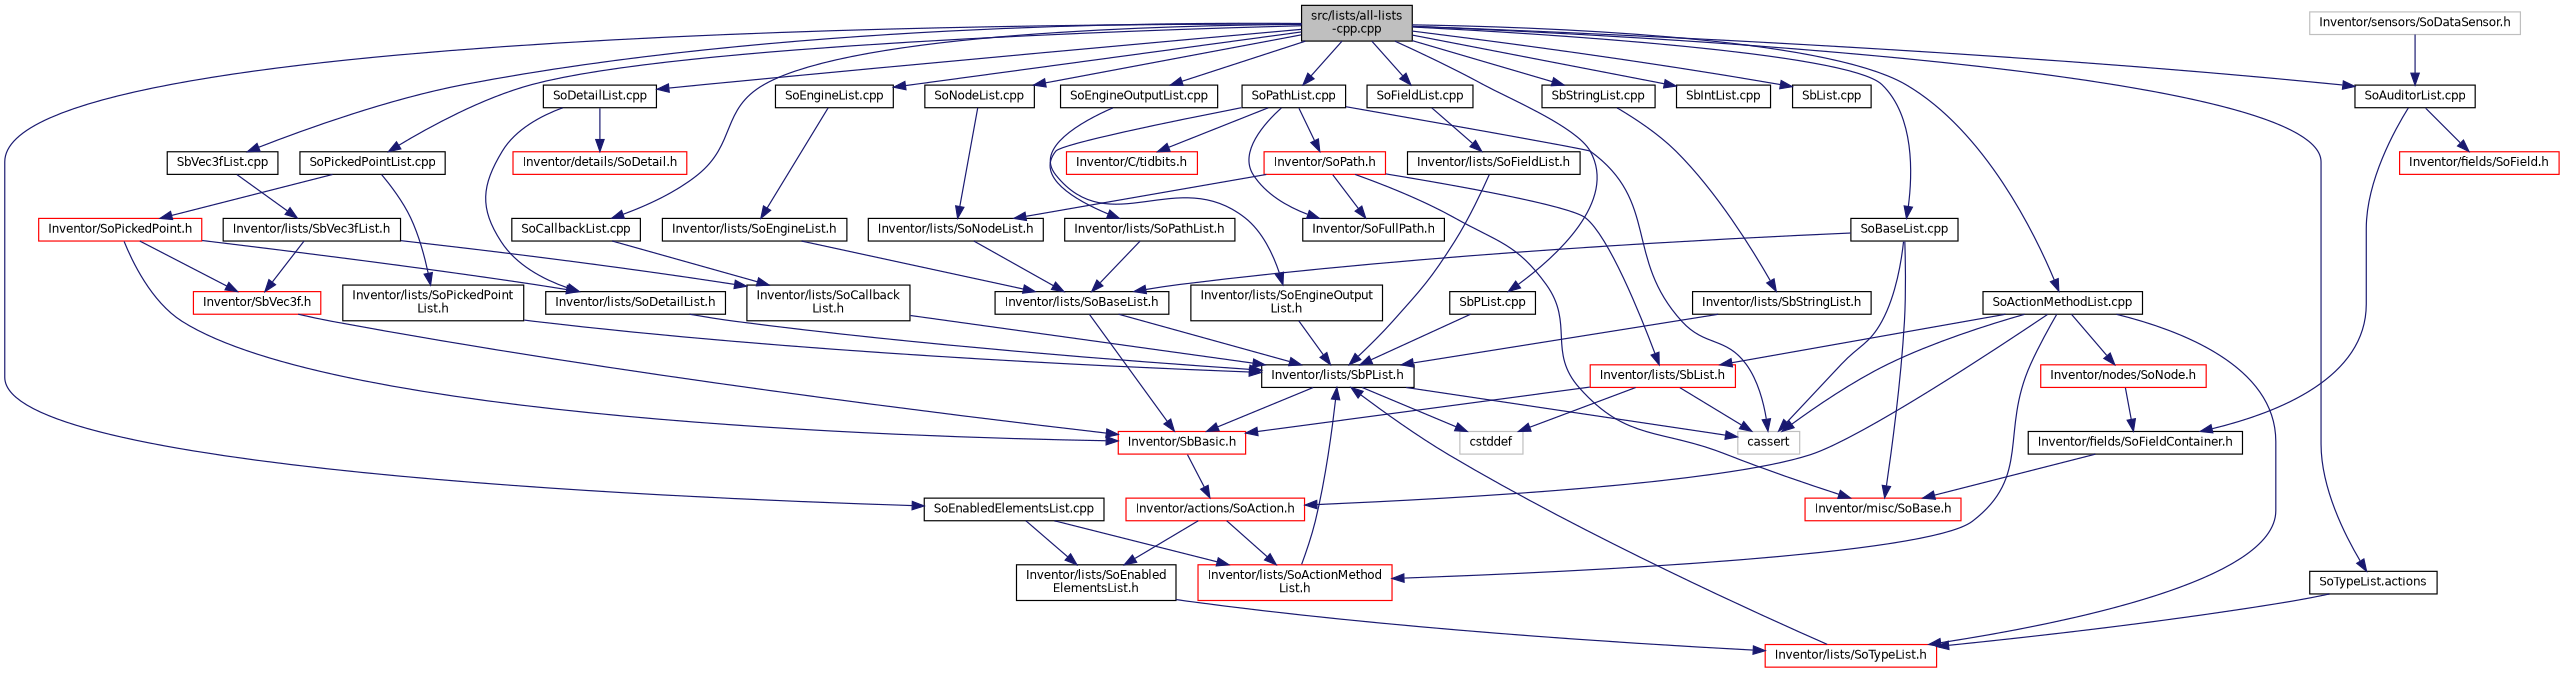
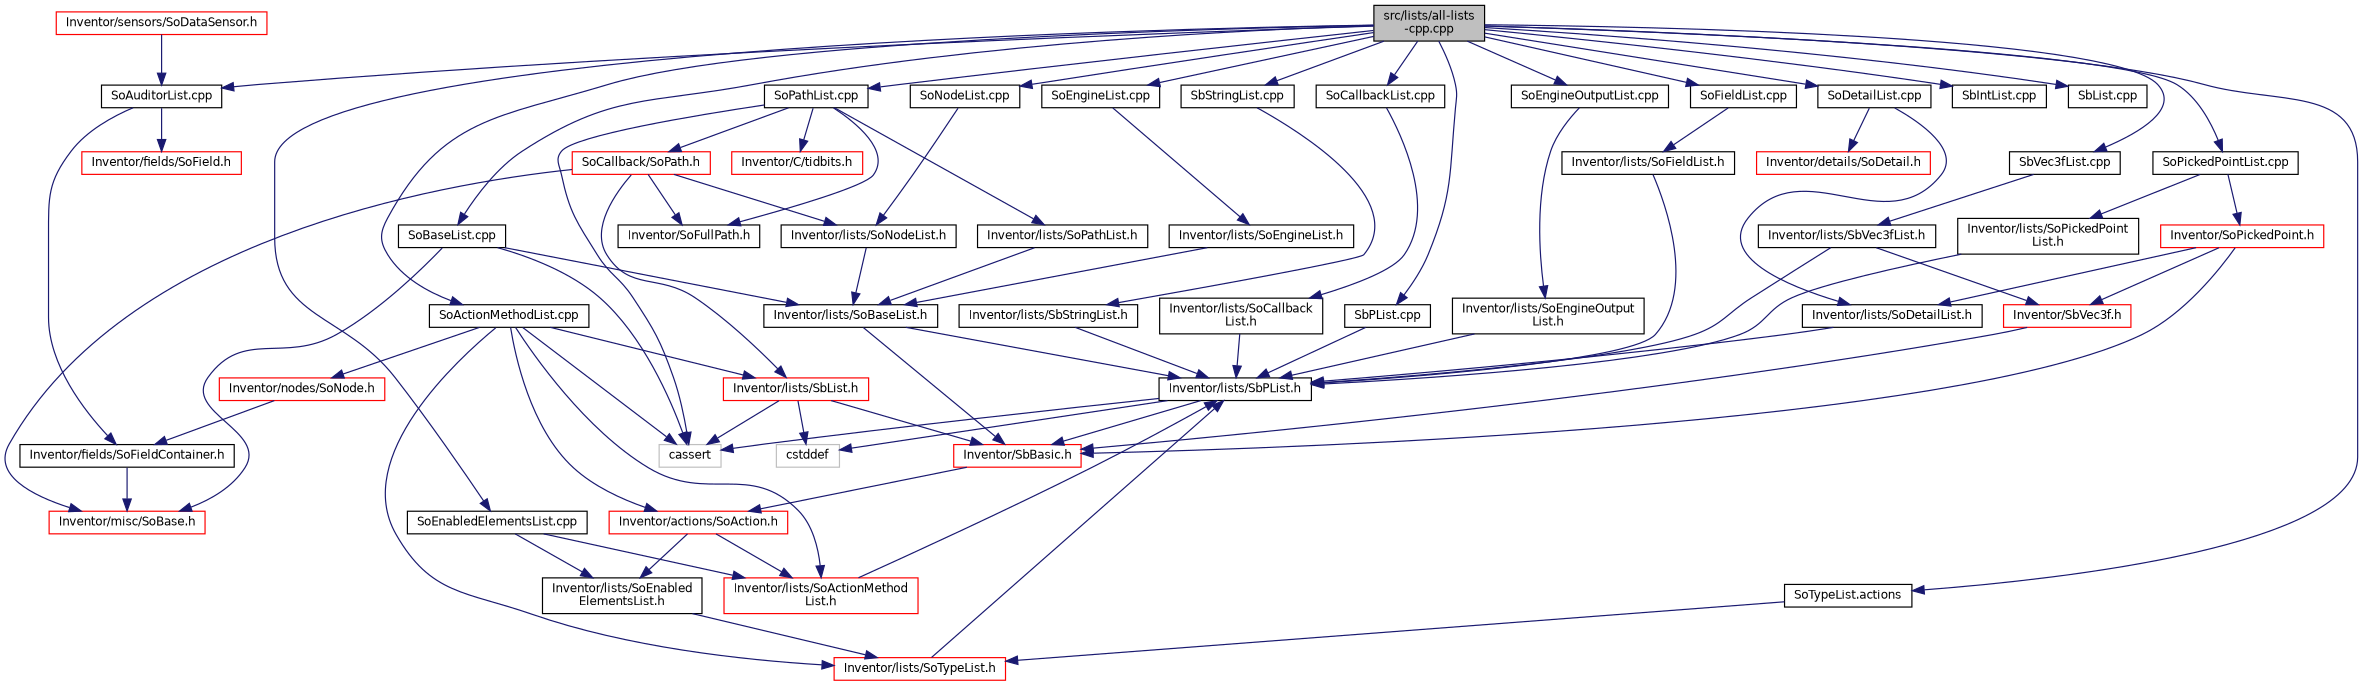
(2415, 23) -> (162, 23)
(1325, 163) -> (641, 163)
(568, 261) -> (1683, 338)
